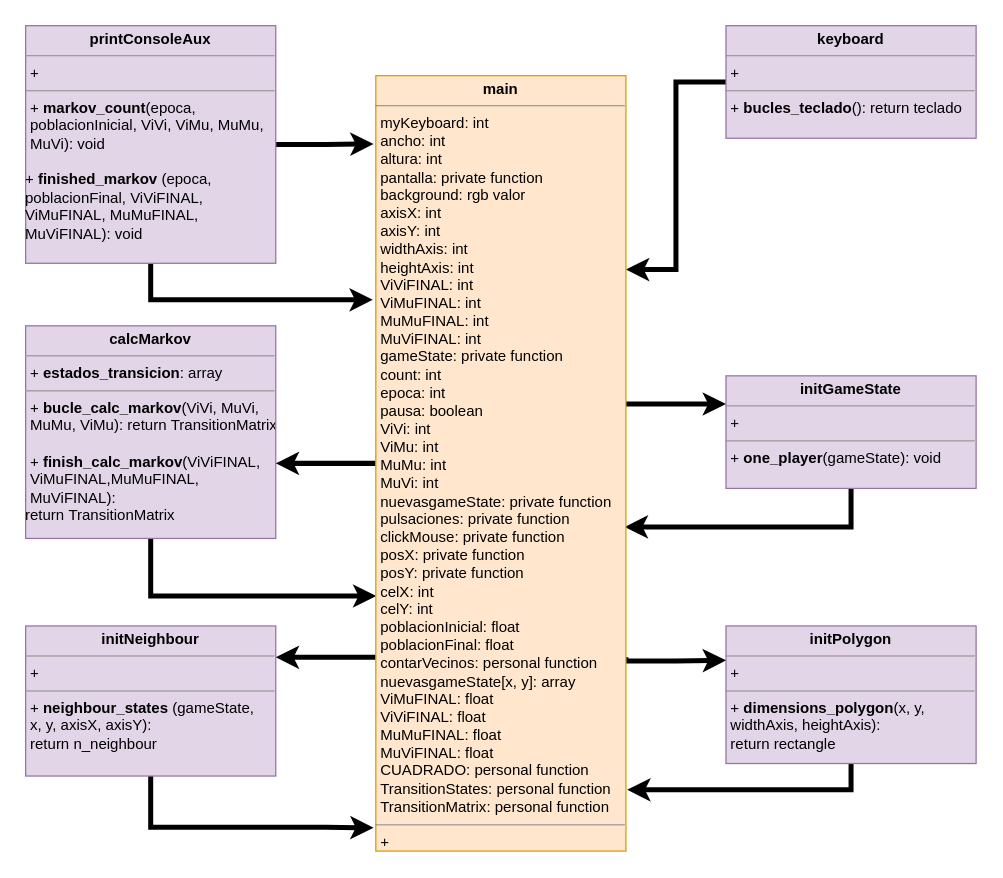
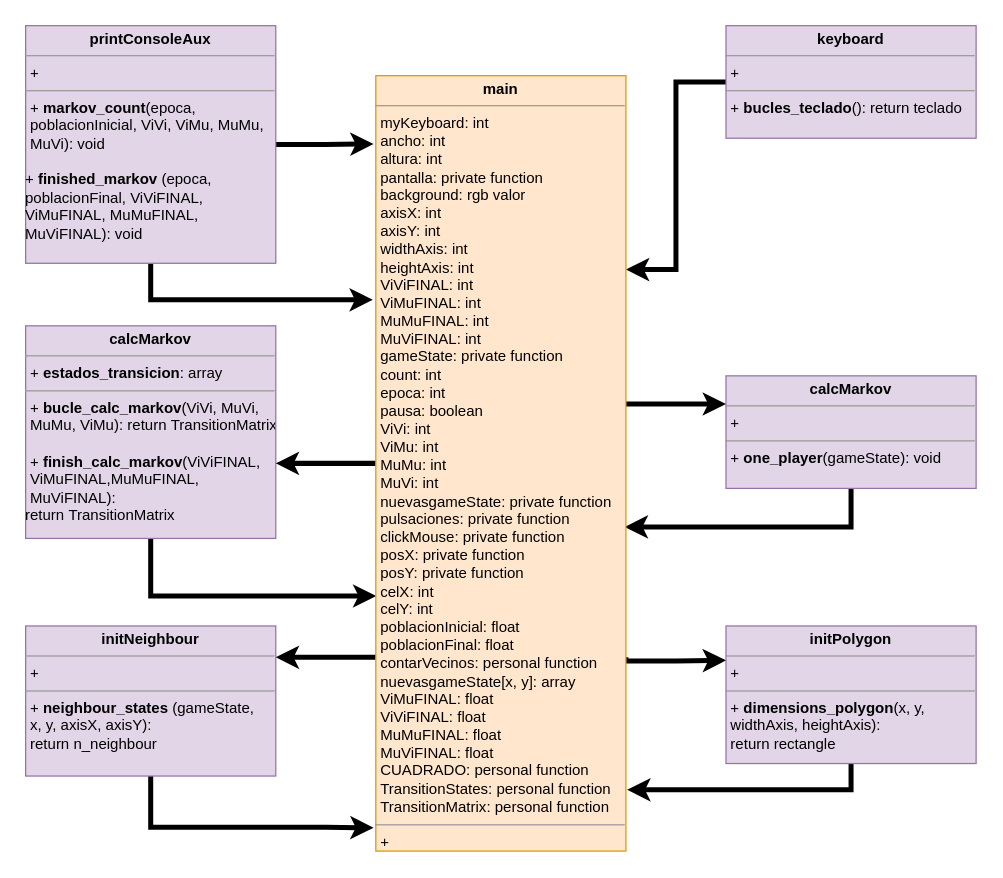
(838, 403) -> (838, 403)
